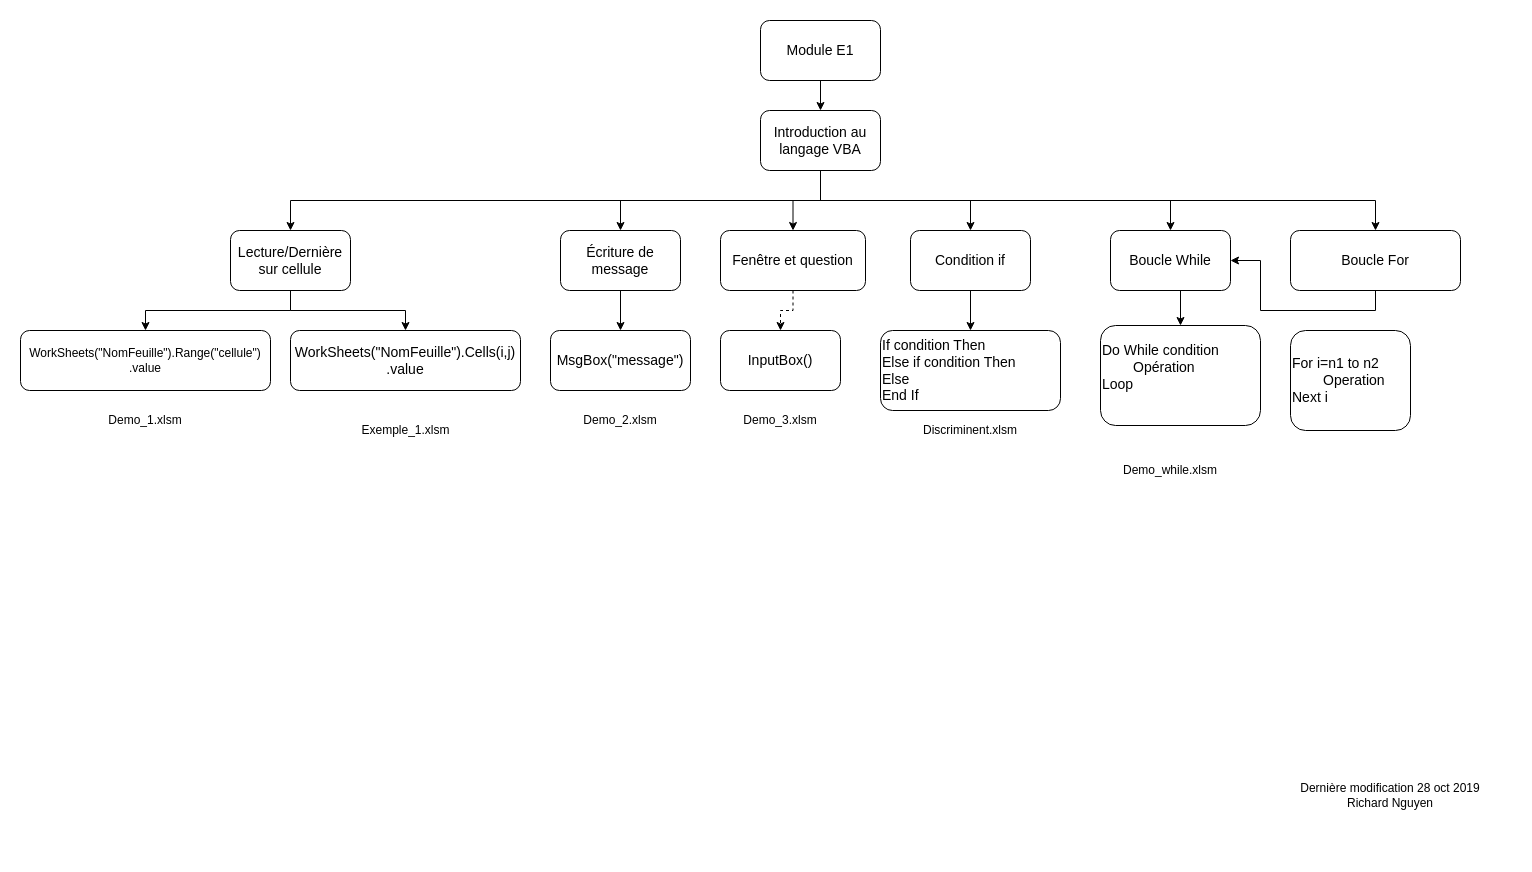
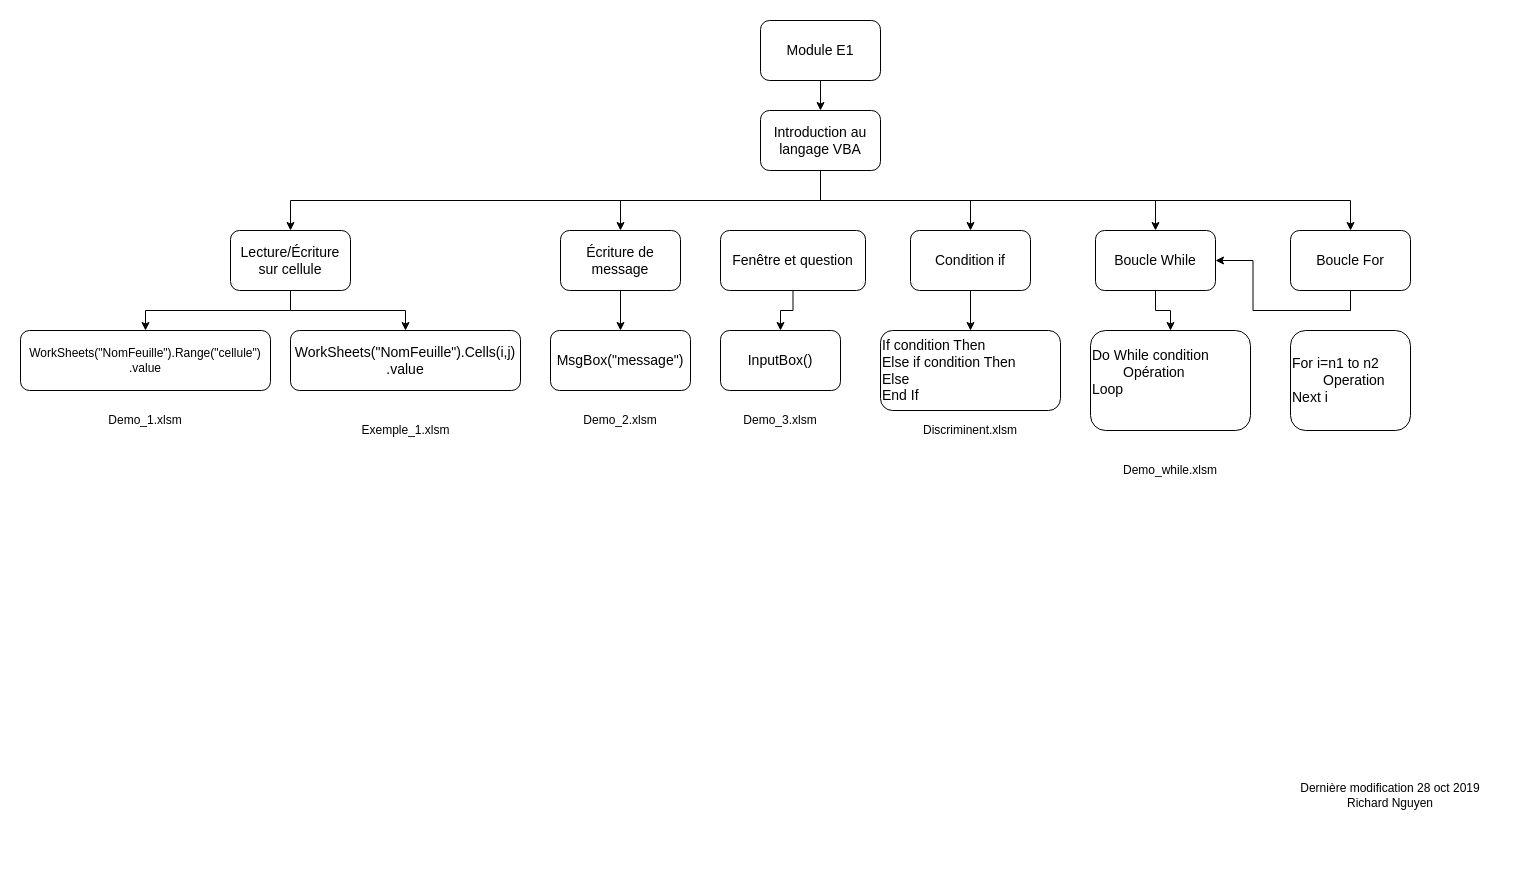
(793, 213) -> none
(291, 261) -> (291, 261)
(1171, 261) -> (1156, 261)
(1376, 261) -> (1351, 261)
(790, 311) -> (790, 311)
(1181, 376) -> (1171, 381)
